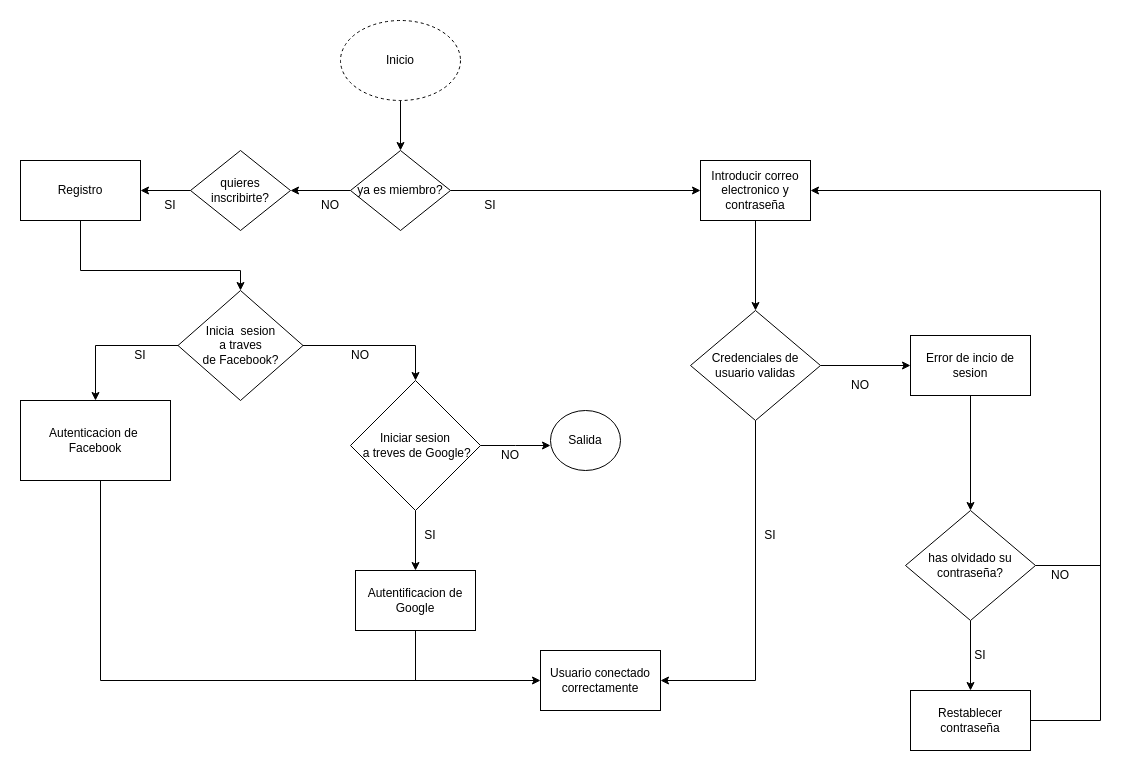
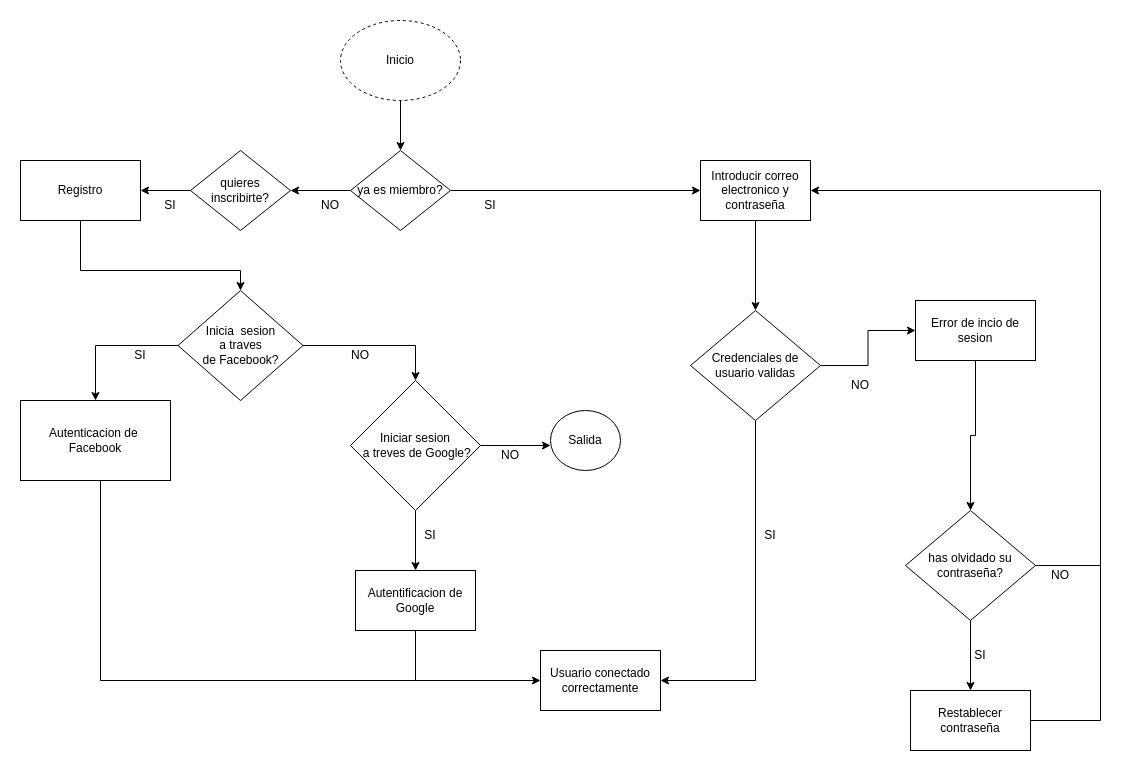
(971, 366) -> (976, 331)
